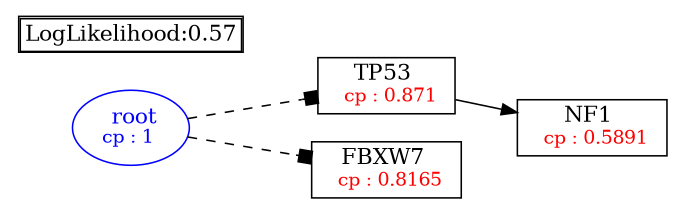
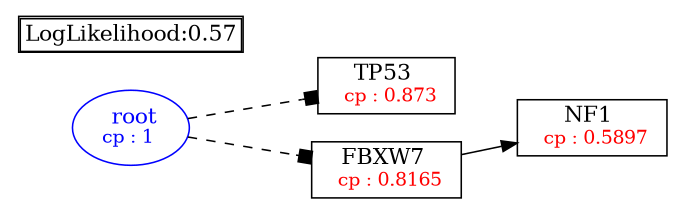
(390, 96) -> (390, 96)
(479, 105) -> (482, 150)
(596, 138) -> (596, 138)
